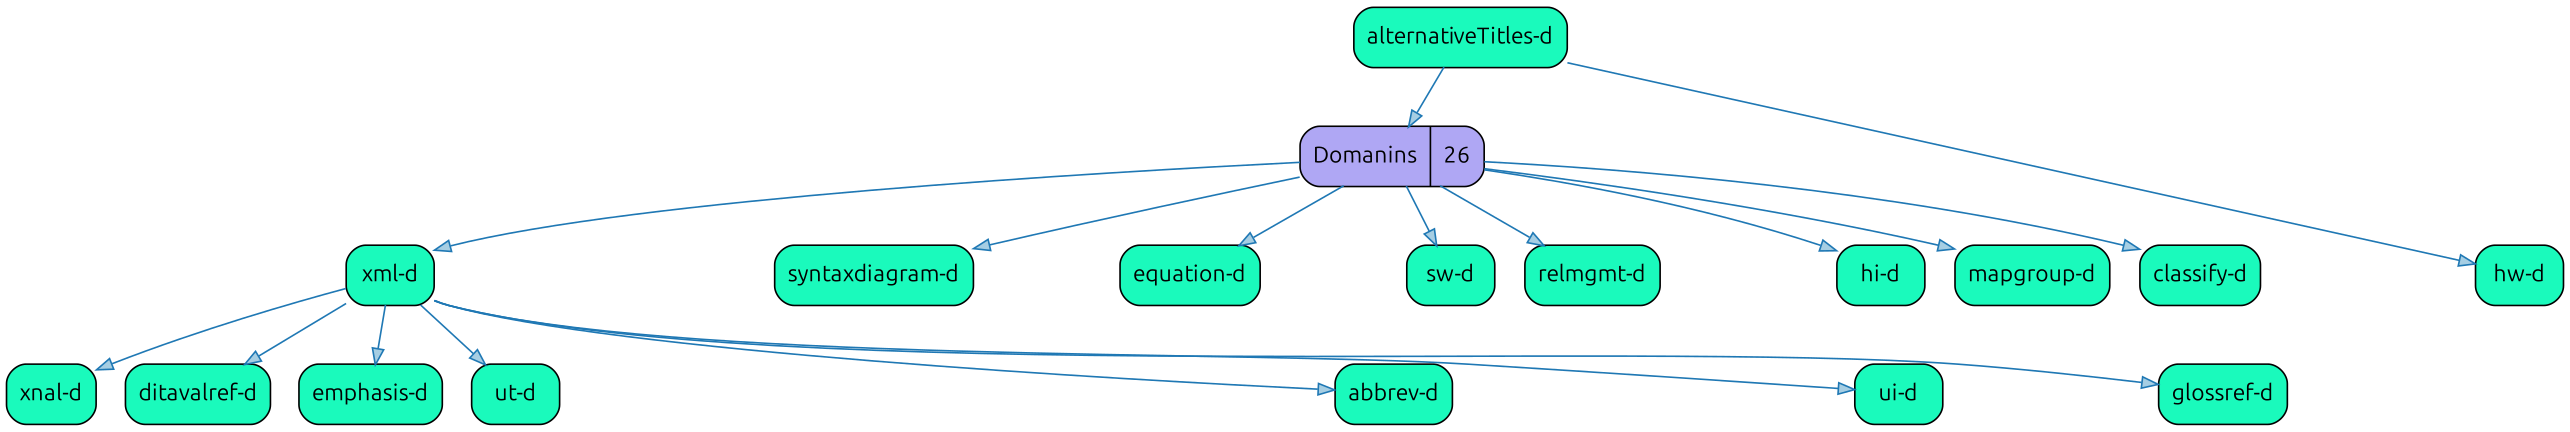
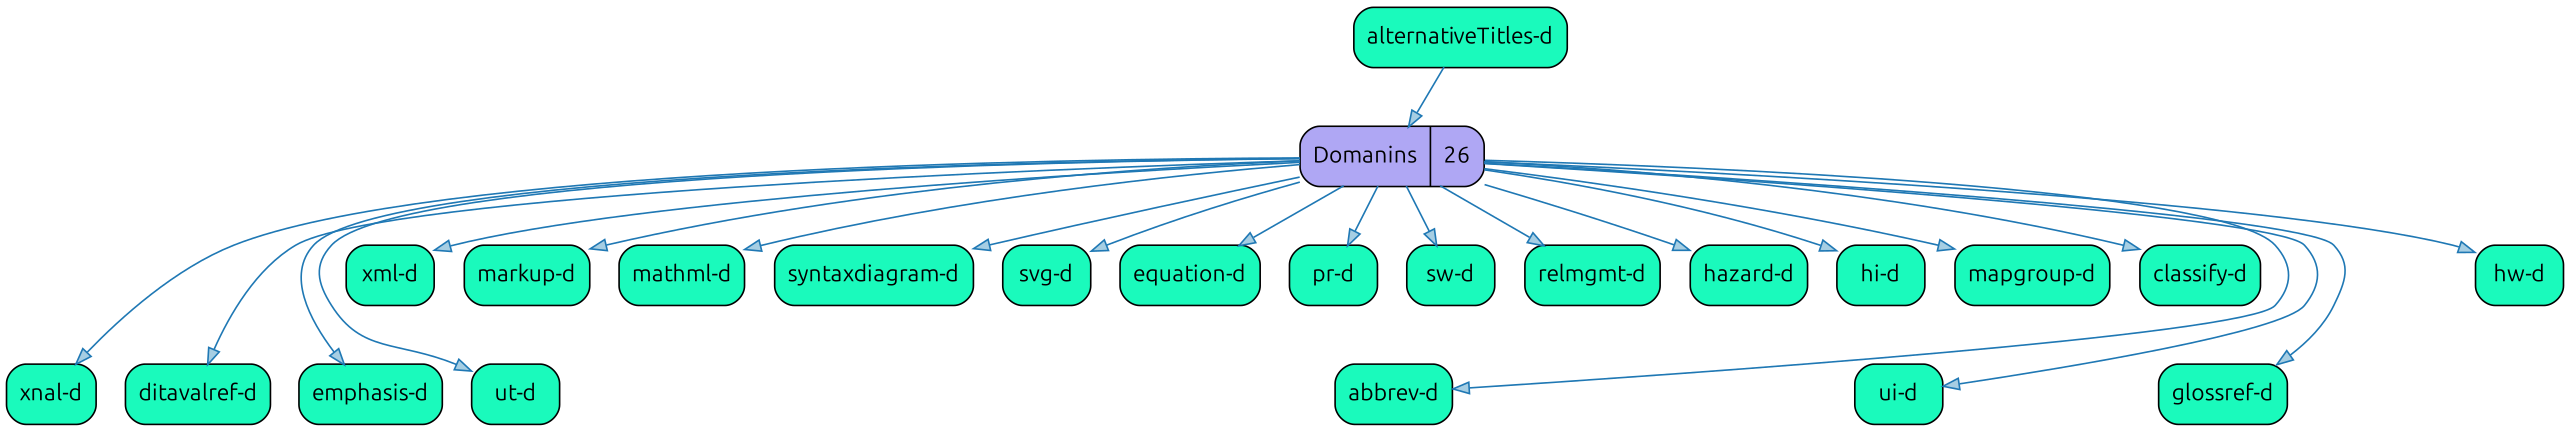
(2013, 162) -> (2217, 211)
none -> (527, 275)
none -> (682, 275)
none -> (1047, 275)
none -> (1333, 275)
none -> (1749, 275)
(228, 323) -> (673, 179)
(382, 327) -> (744, 175)
(447, 329) -> (707, 179)
(302, 330) -> (729, 188)
(1135, 355) -> (2314, 259)
(1501, 356) -> (1977, 197)
(874, 361) -> (2288, 281)
